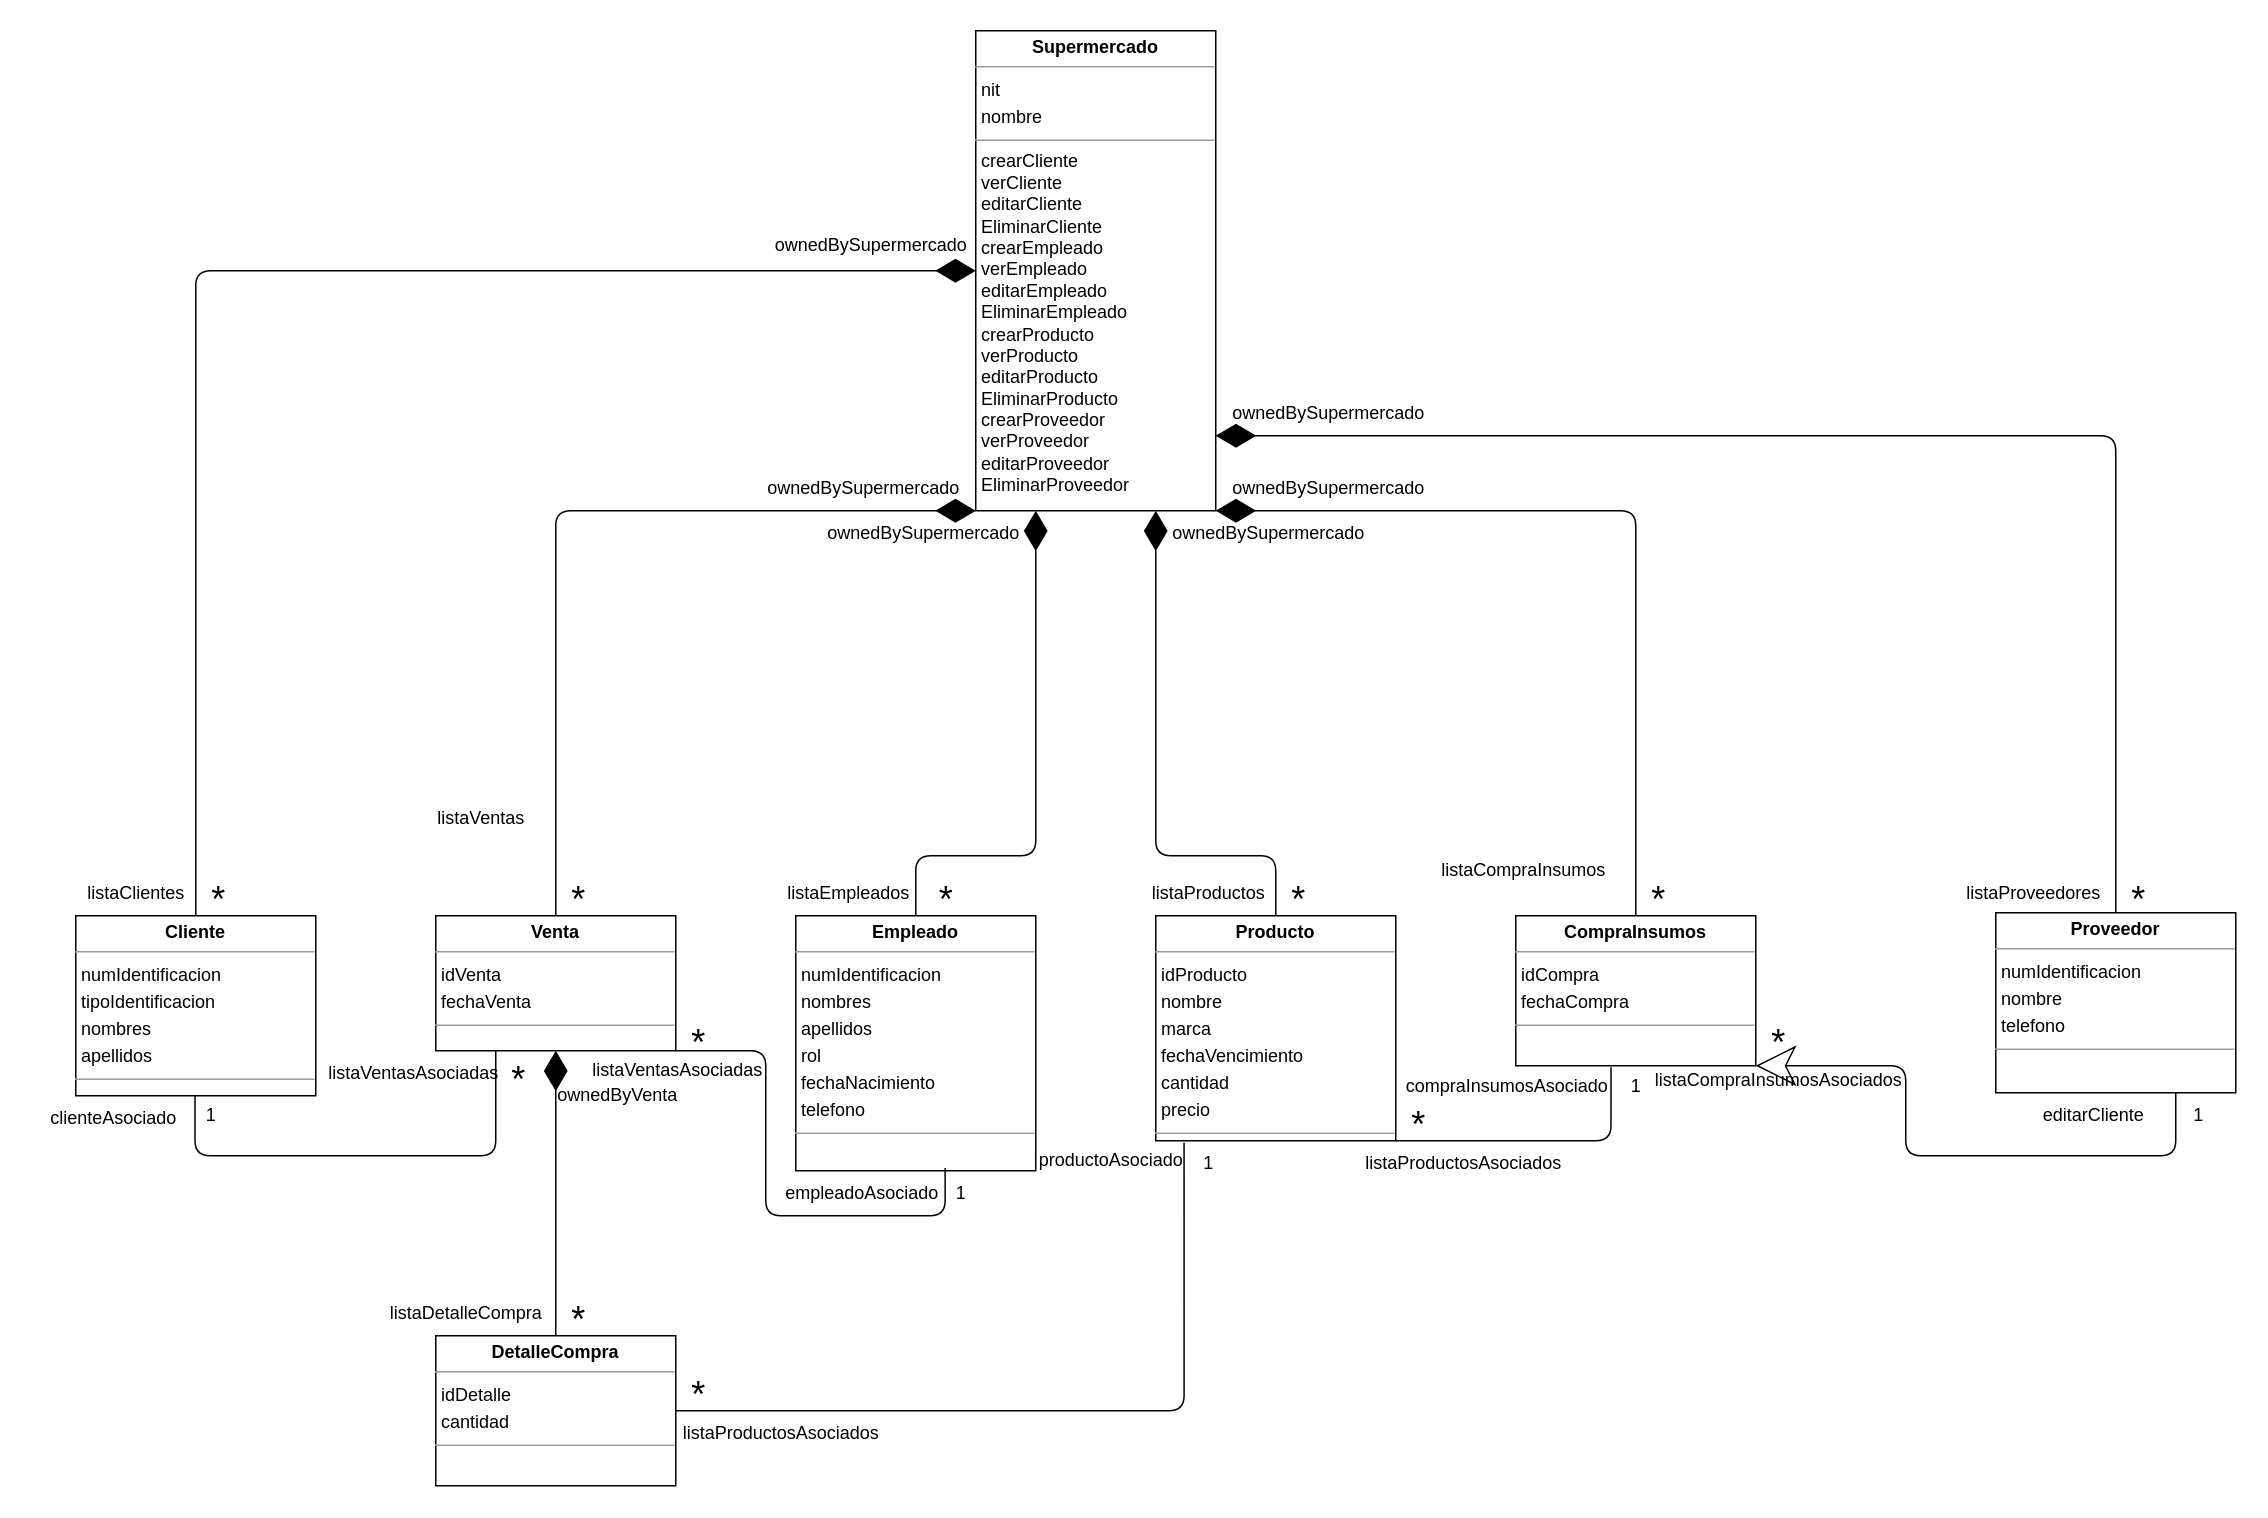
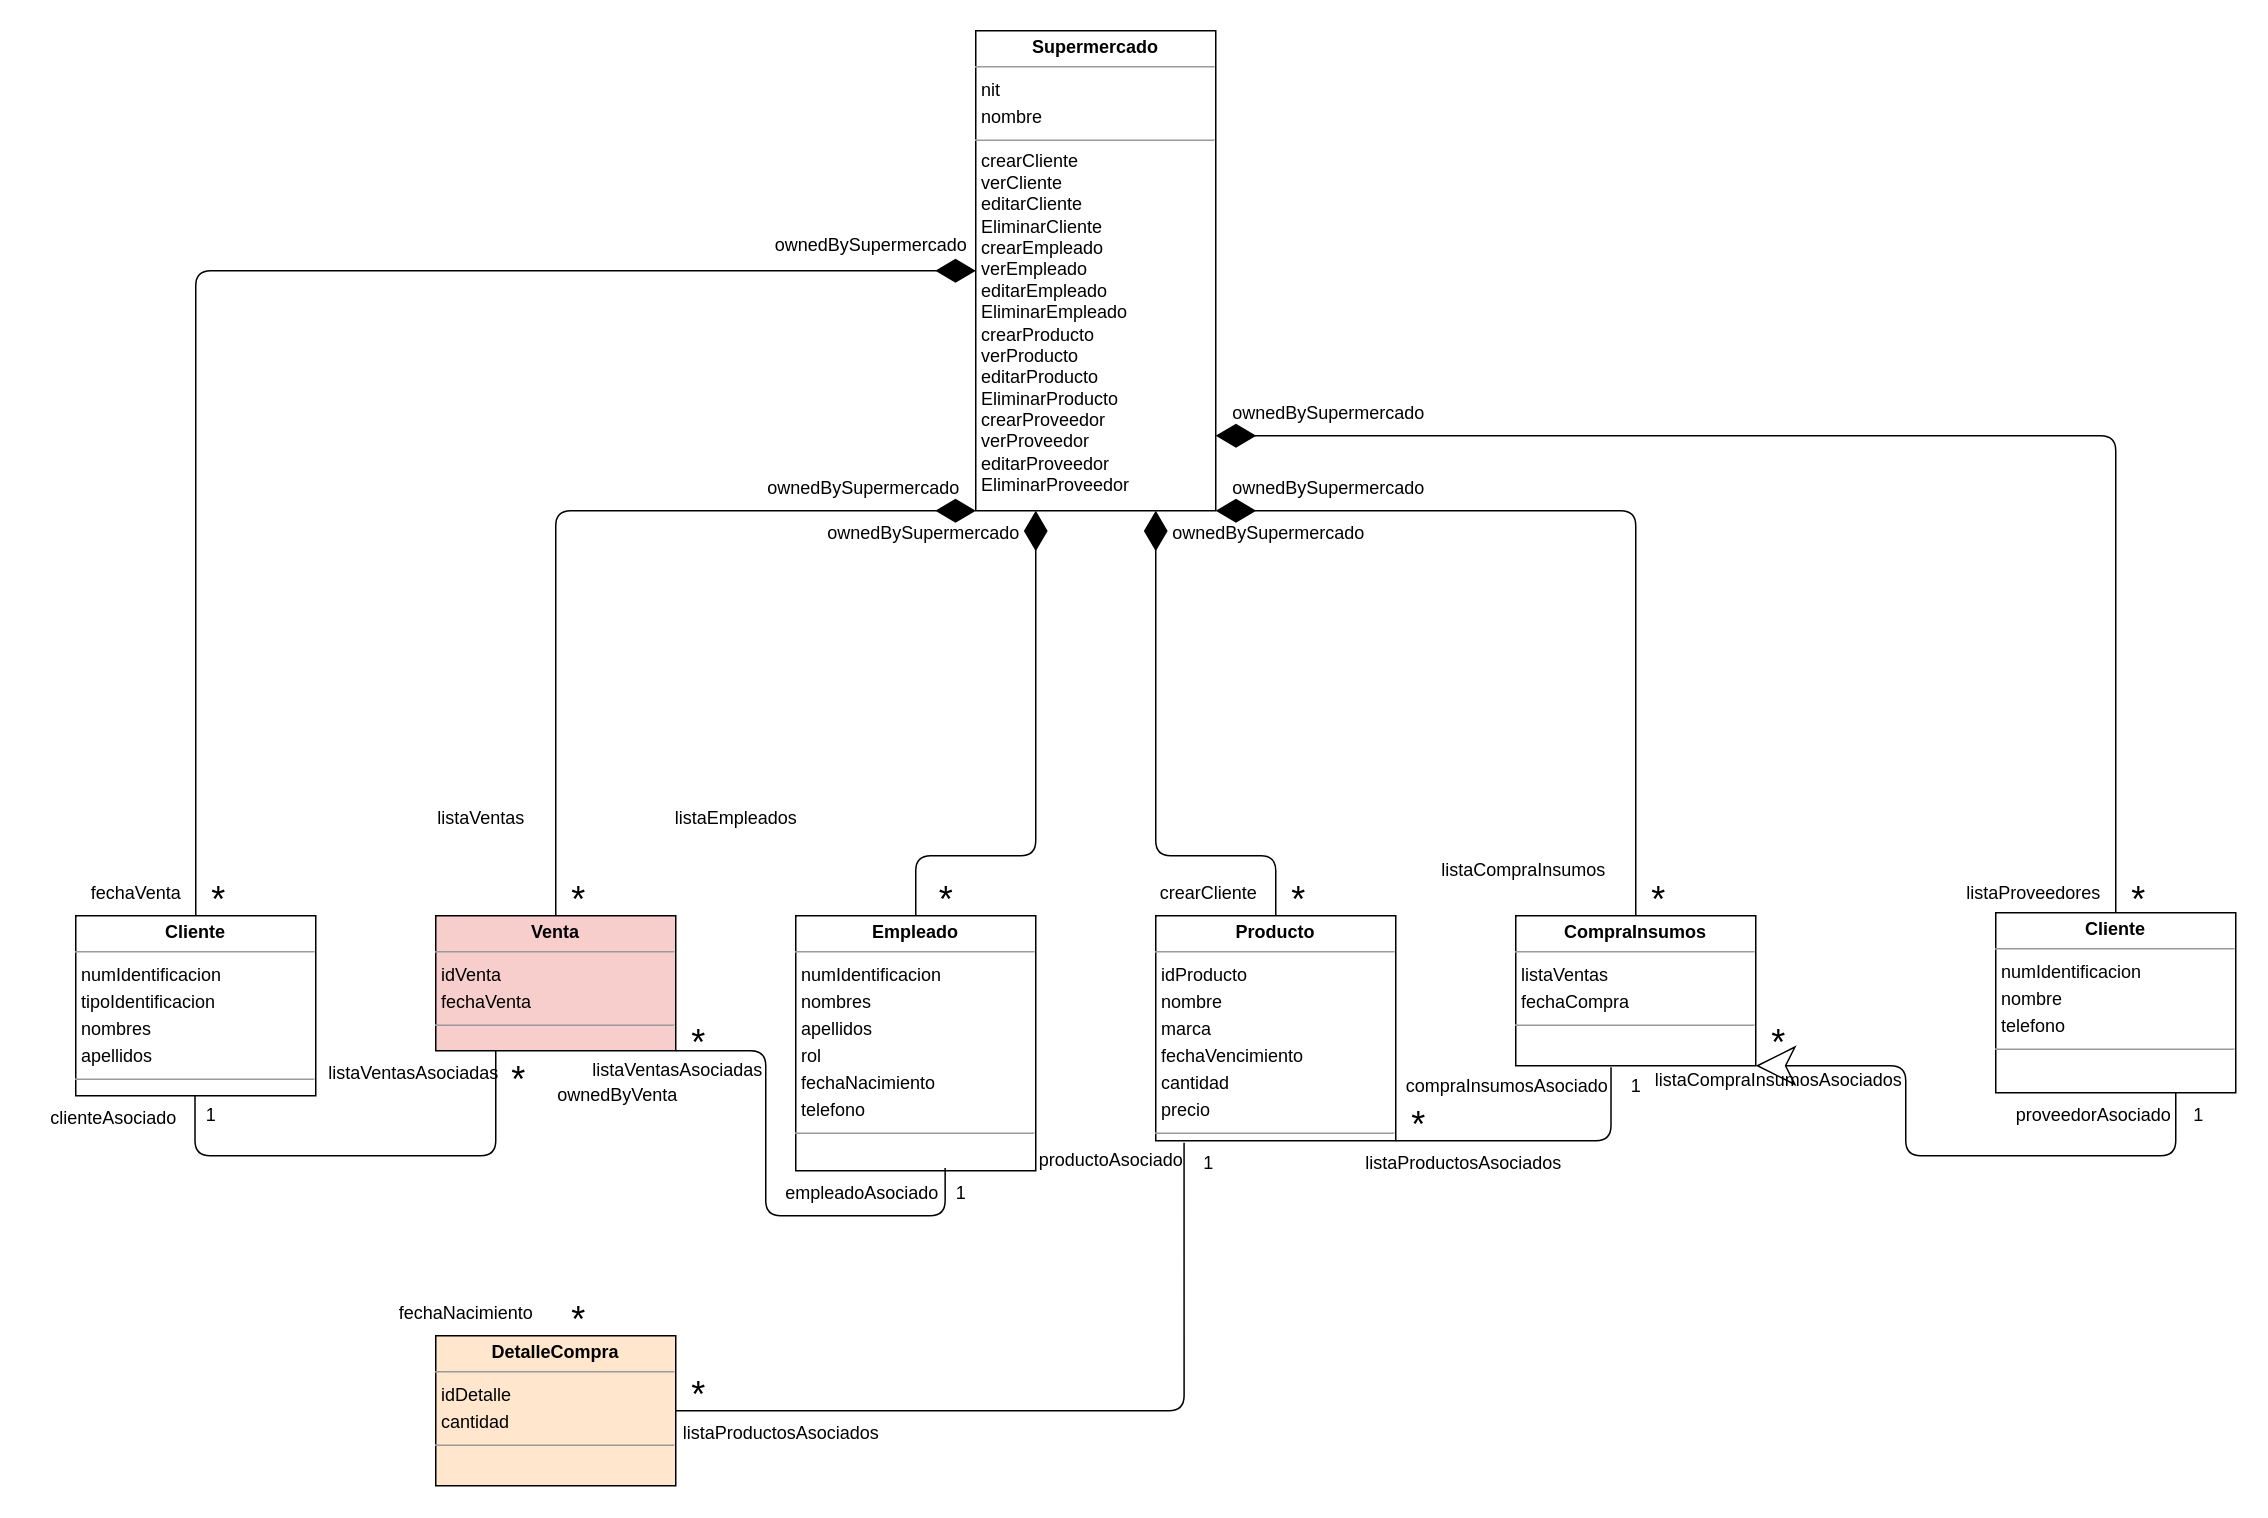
(137, 893) -> (137, 893)
(848, 893) -> (736, 818)
(1209, 893) -> (1209, 893)
(1581, 948) -> (1581, 948)
(2074, 956) -> (2074, 956)
(556, 983) -> (556, 983)
(2094, 1115) -> (2094, 1115)
(556, 1213) -> none
(467, 1313) -> (467, 1313)
(556, 1411) -> (556, 1411)
